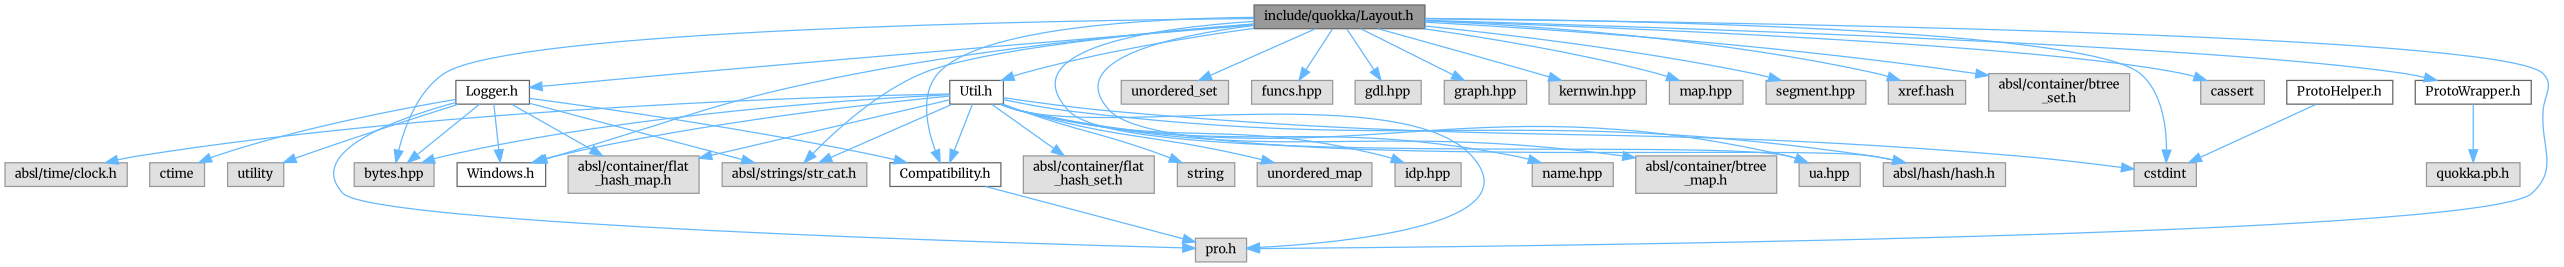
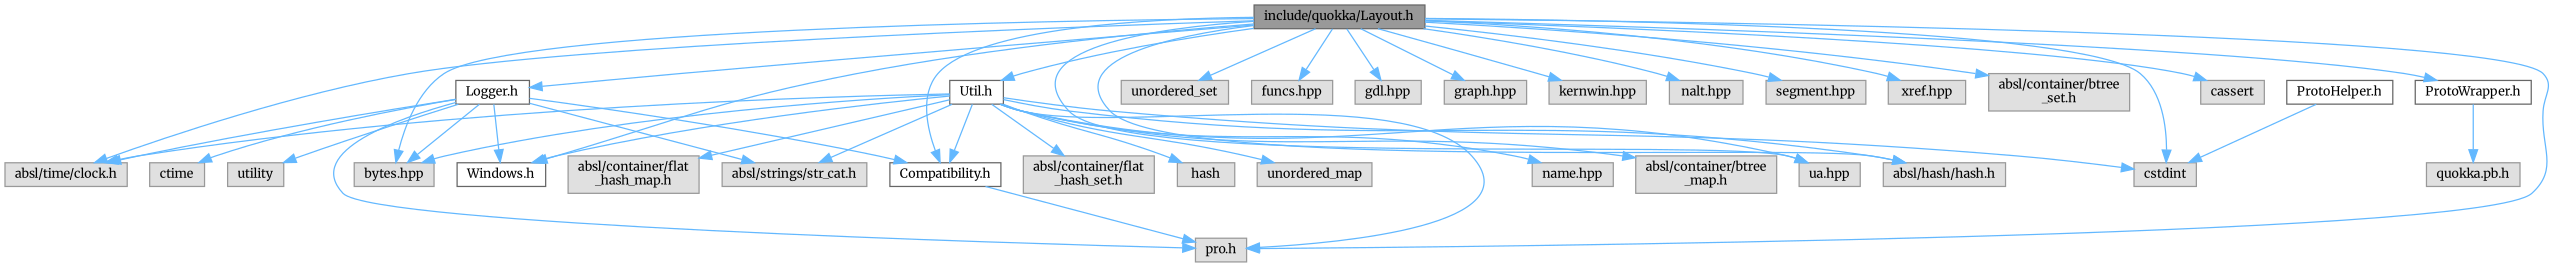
(927, 72) -> (674, 48)
(1706, 92) -> (1706, 92)
(1927, 92) -> (1927, 92)
(552, 127) -> (279, 129)
(1206, 175) -> (1206, 175)
(1428, 175) -> none
